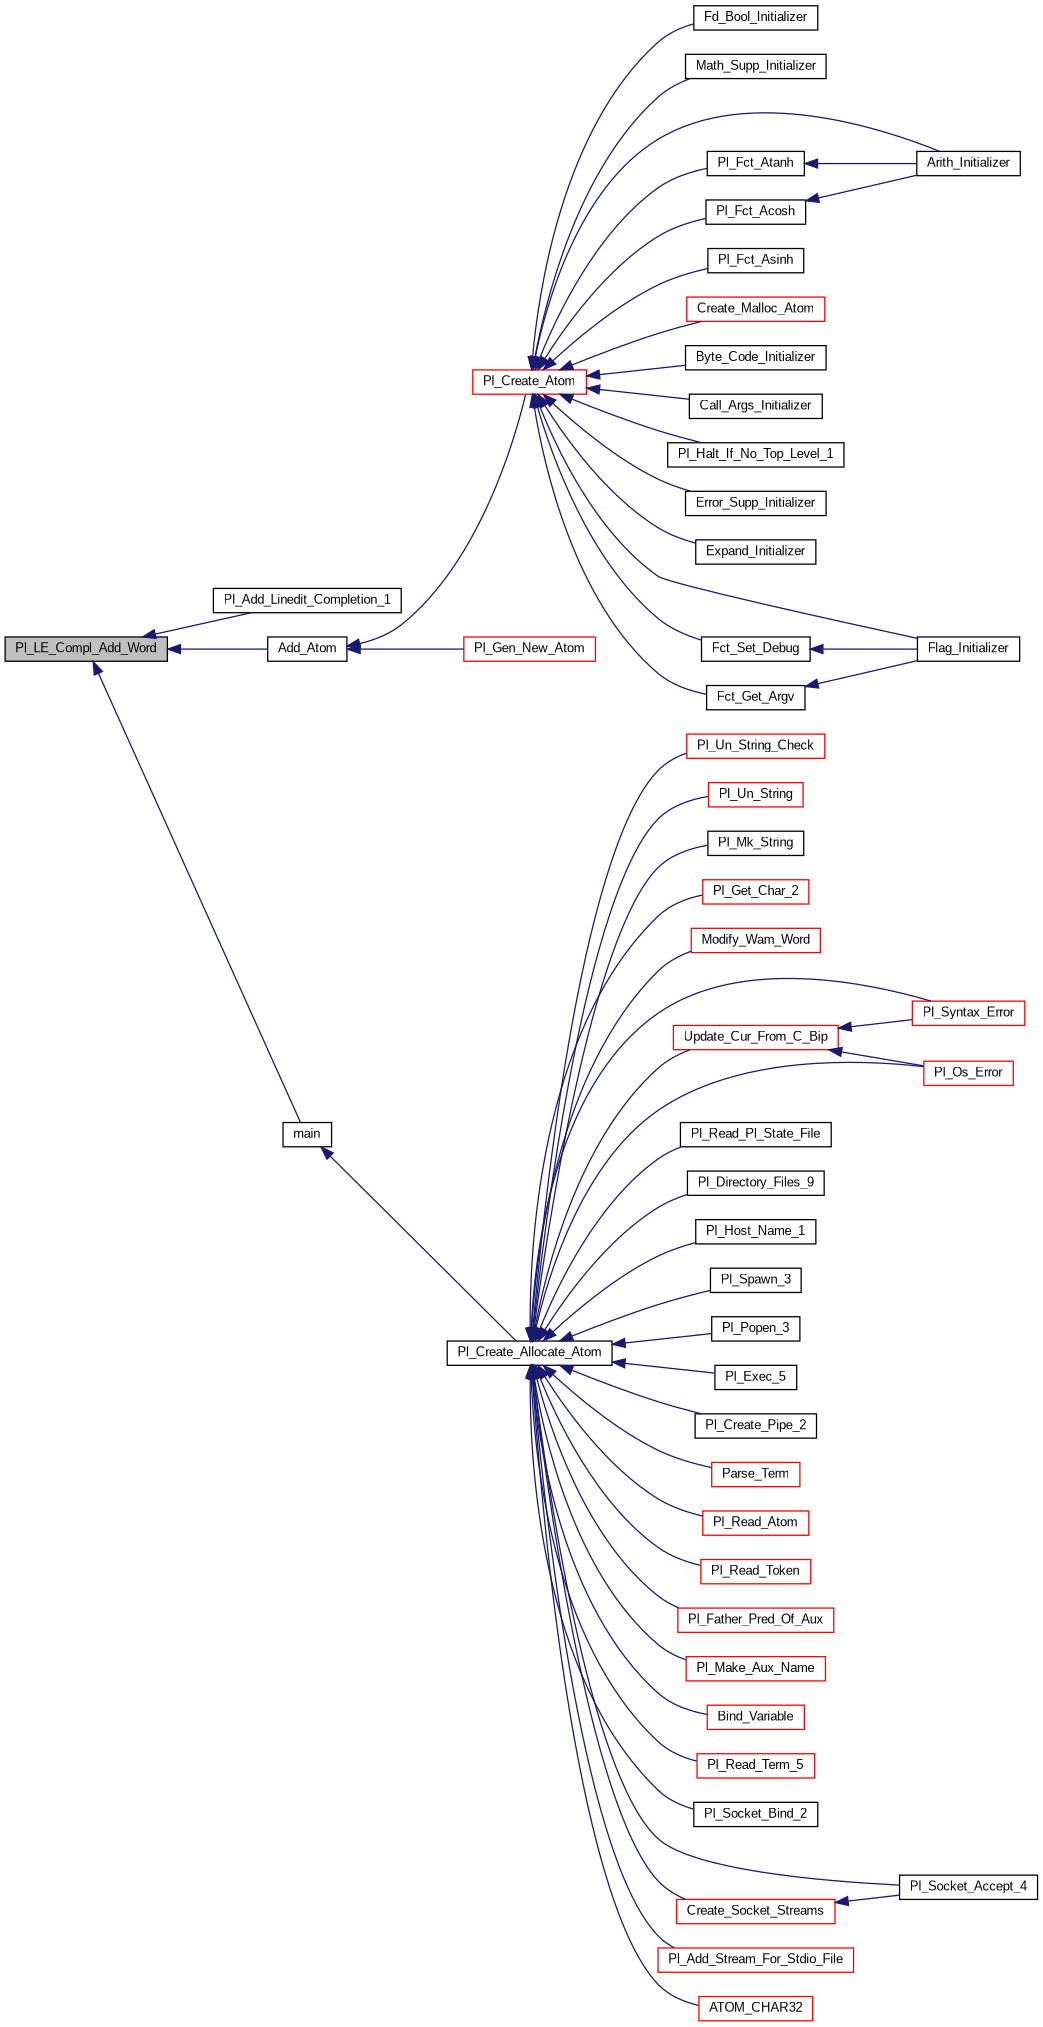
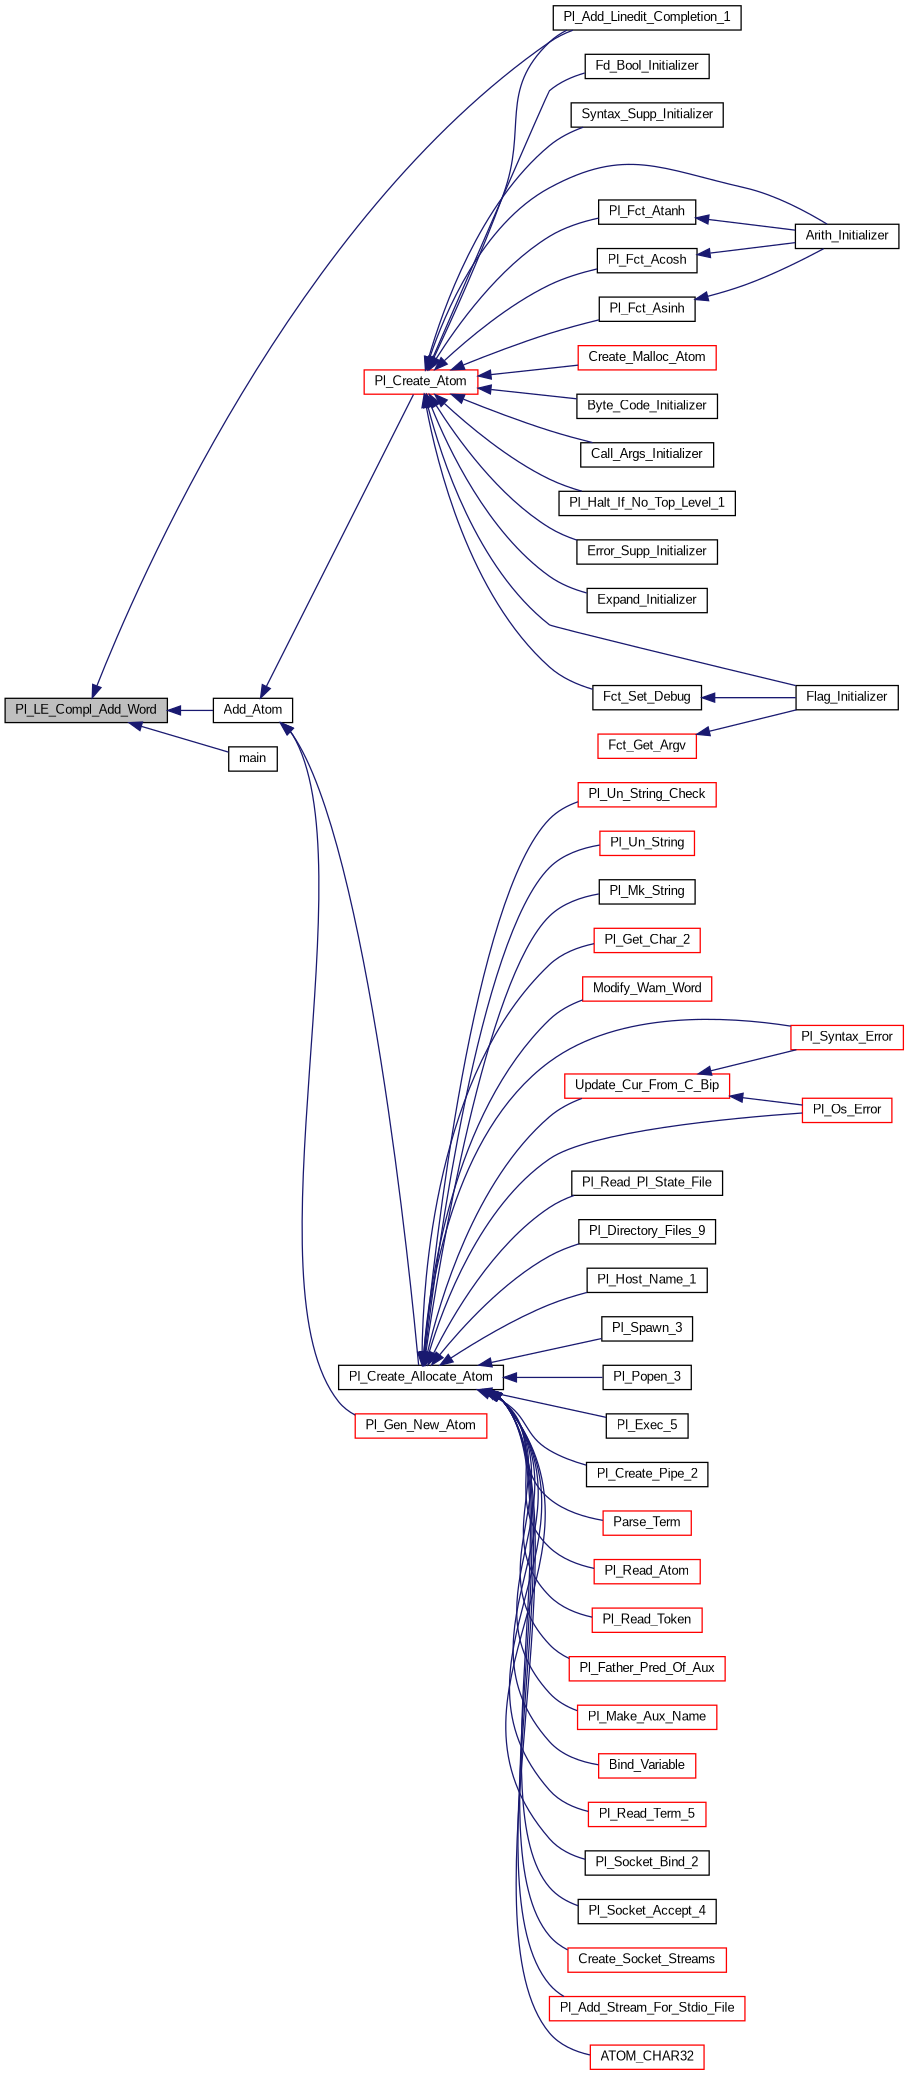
(756, 66) -> (647, 115)
none -> (767, 276)
(586, 575) -> (514, 147)
(756, 698) -> (647, 746)
(423, 1249) -> (378, 1043)
(874, 1898) -> none
